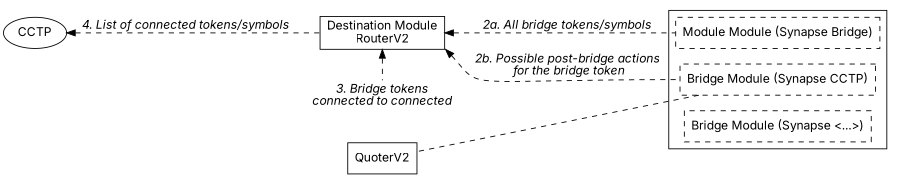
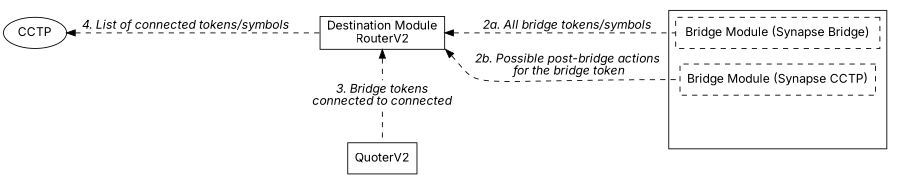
(778, 33) -> (778, 33)
(558, 123) -> (382, 127)
(778, 126) -> none
